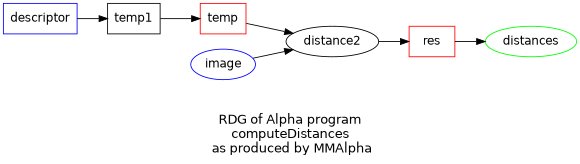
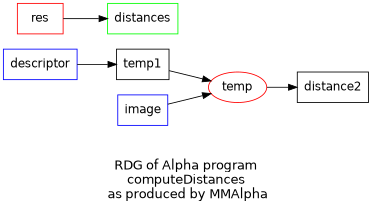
(223, 19) -> (238, 87)
(332, 42) -> (333, 87)
(389, 42) -> none
(531, 42) -> (143, 19)
(269, 55) -> (185, 100)
(223, 64) -> (143, 110)
